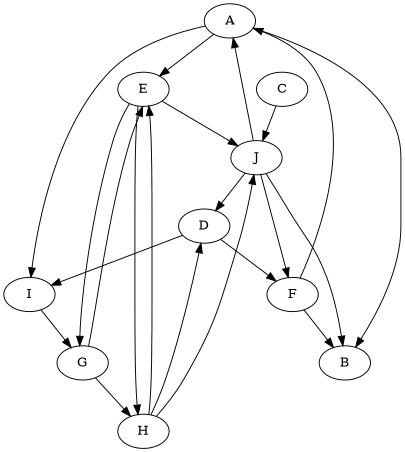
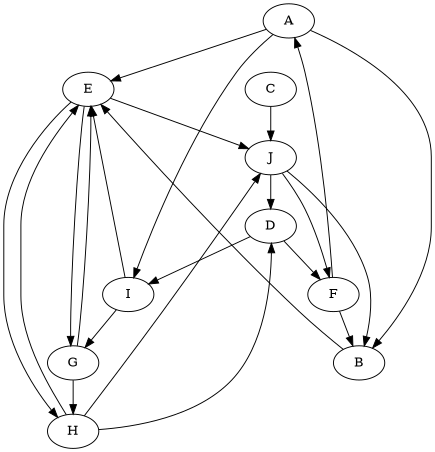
(244, 94) -> none
none -> (109, 197)
none -> (227, 240)
